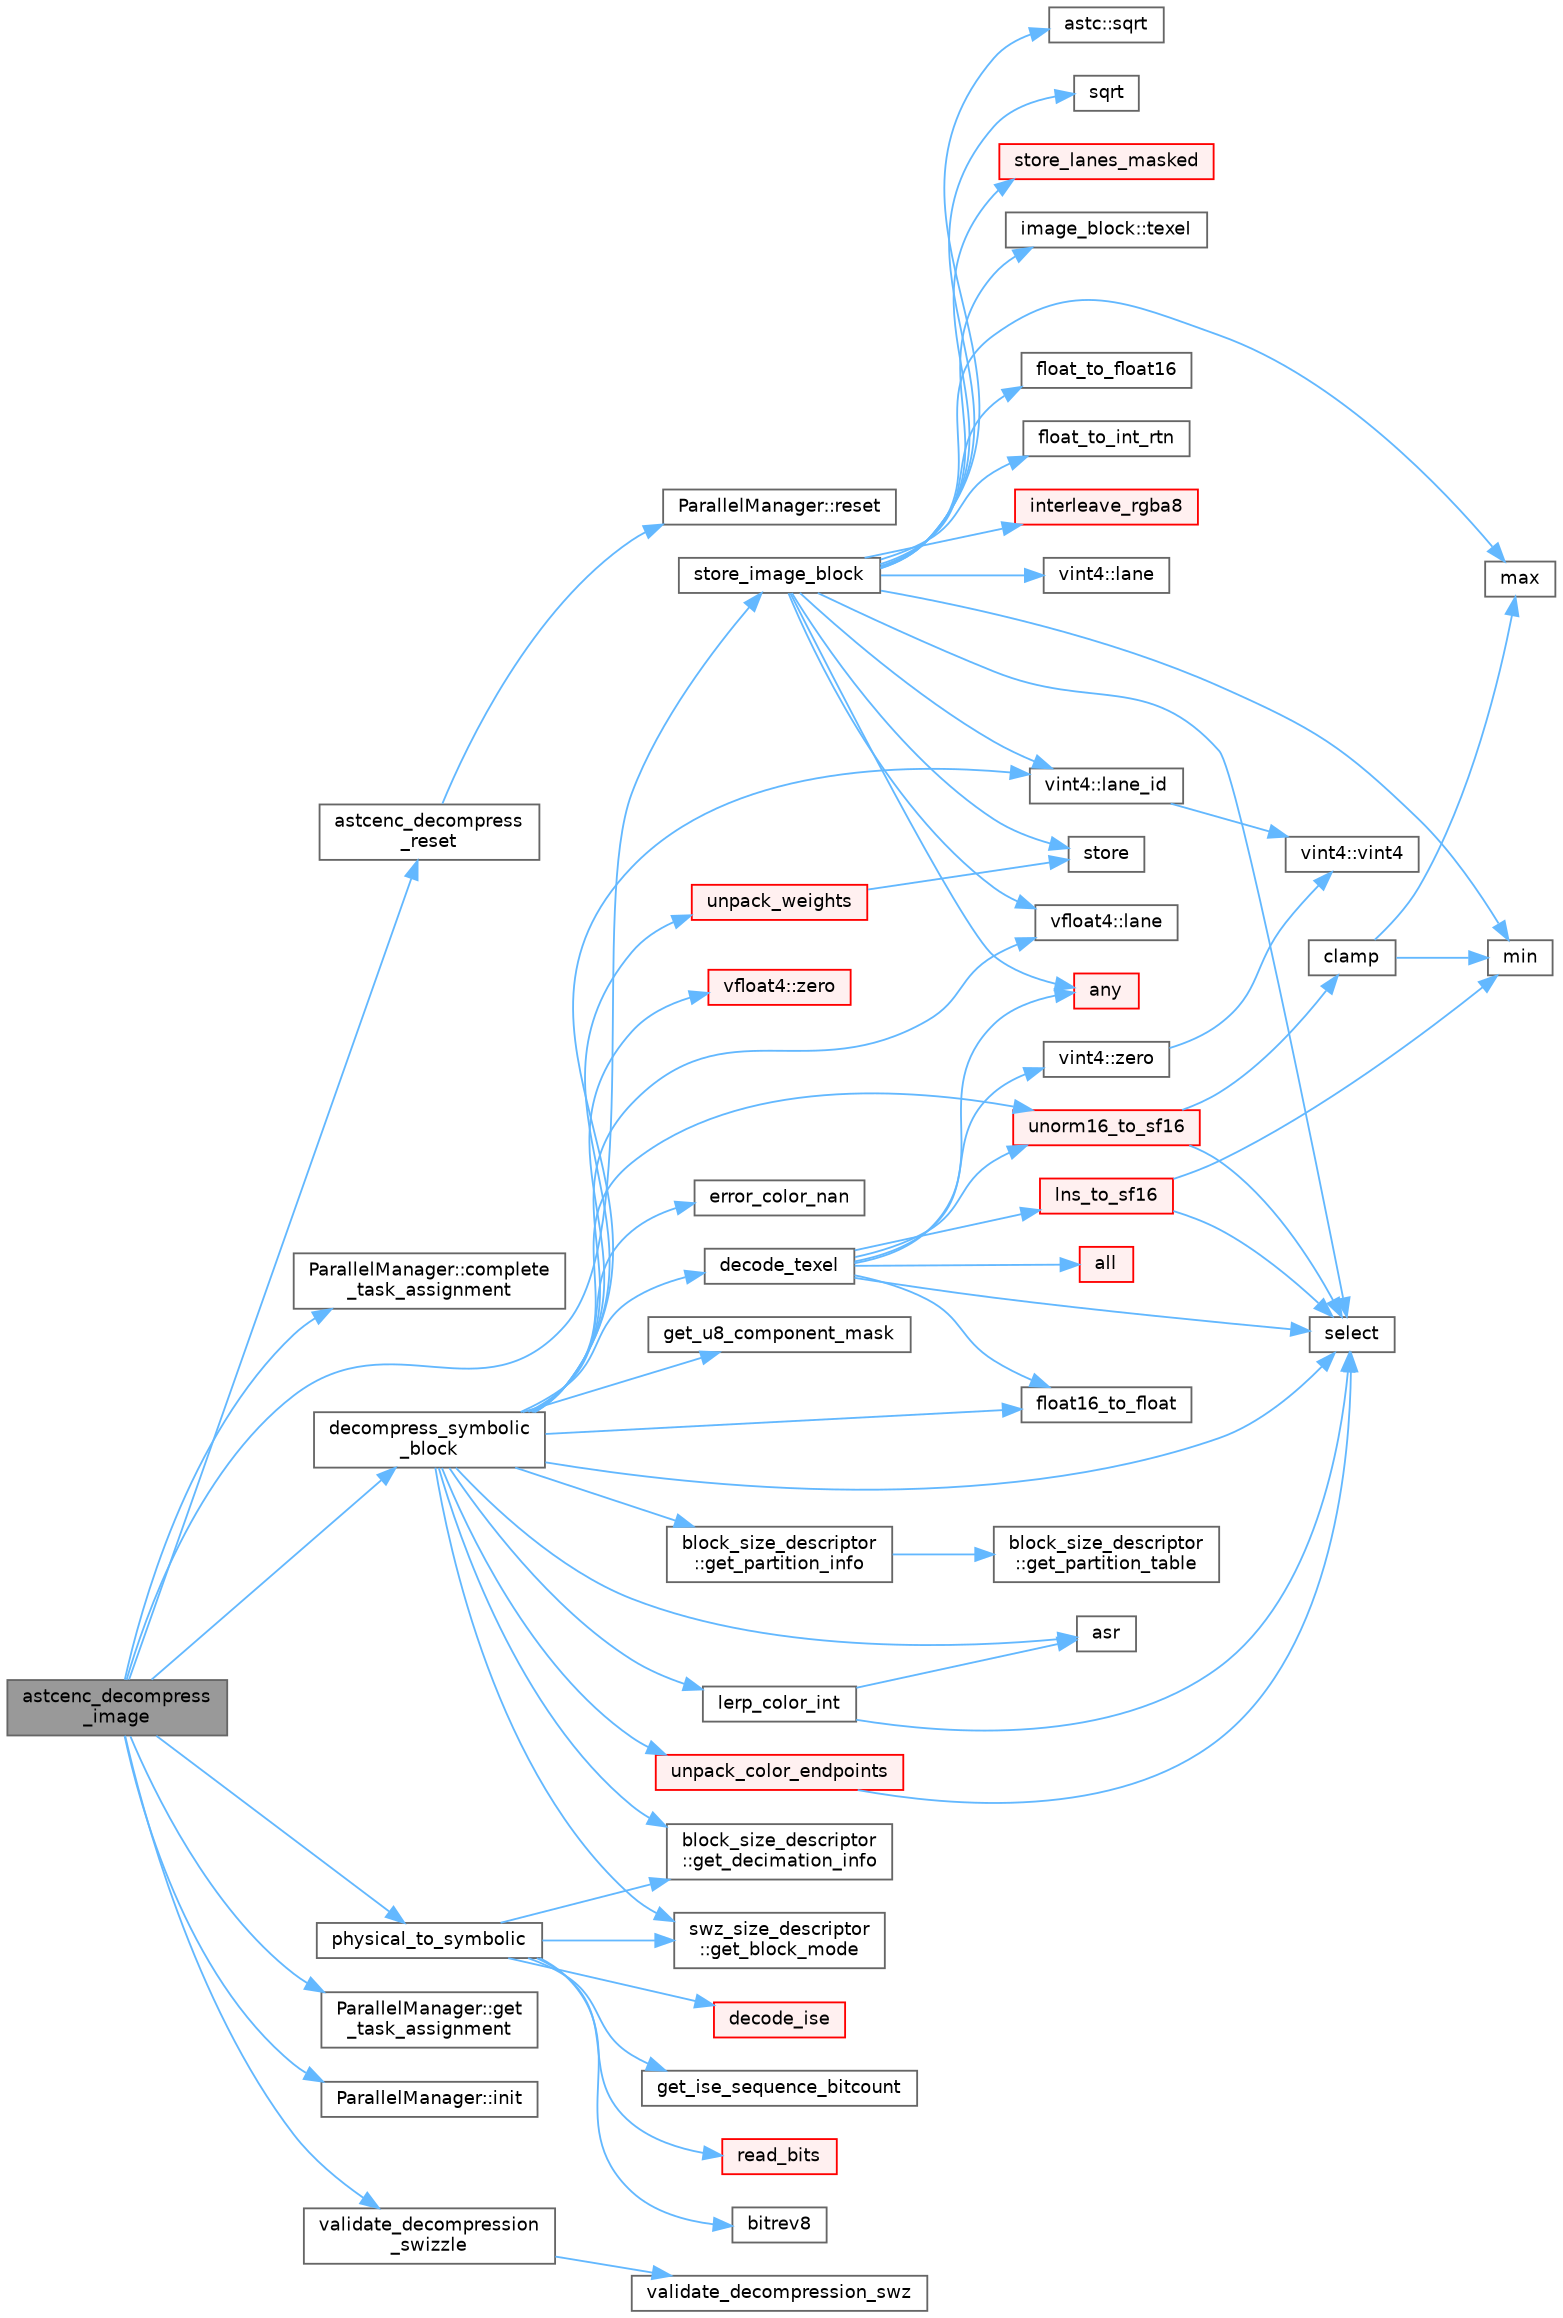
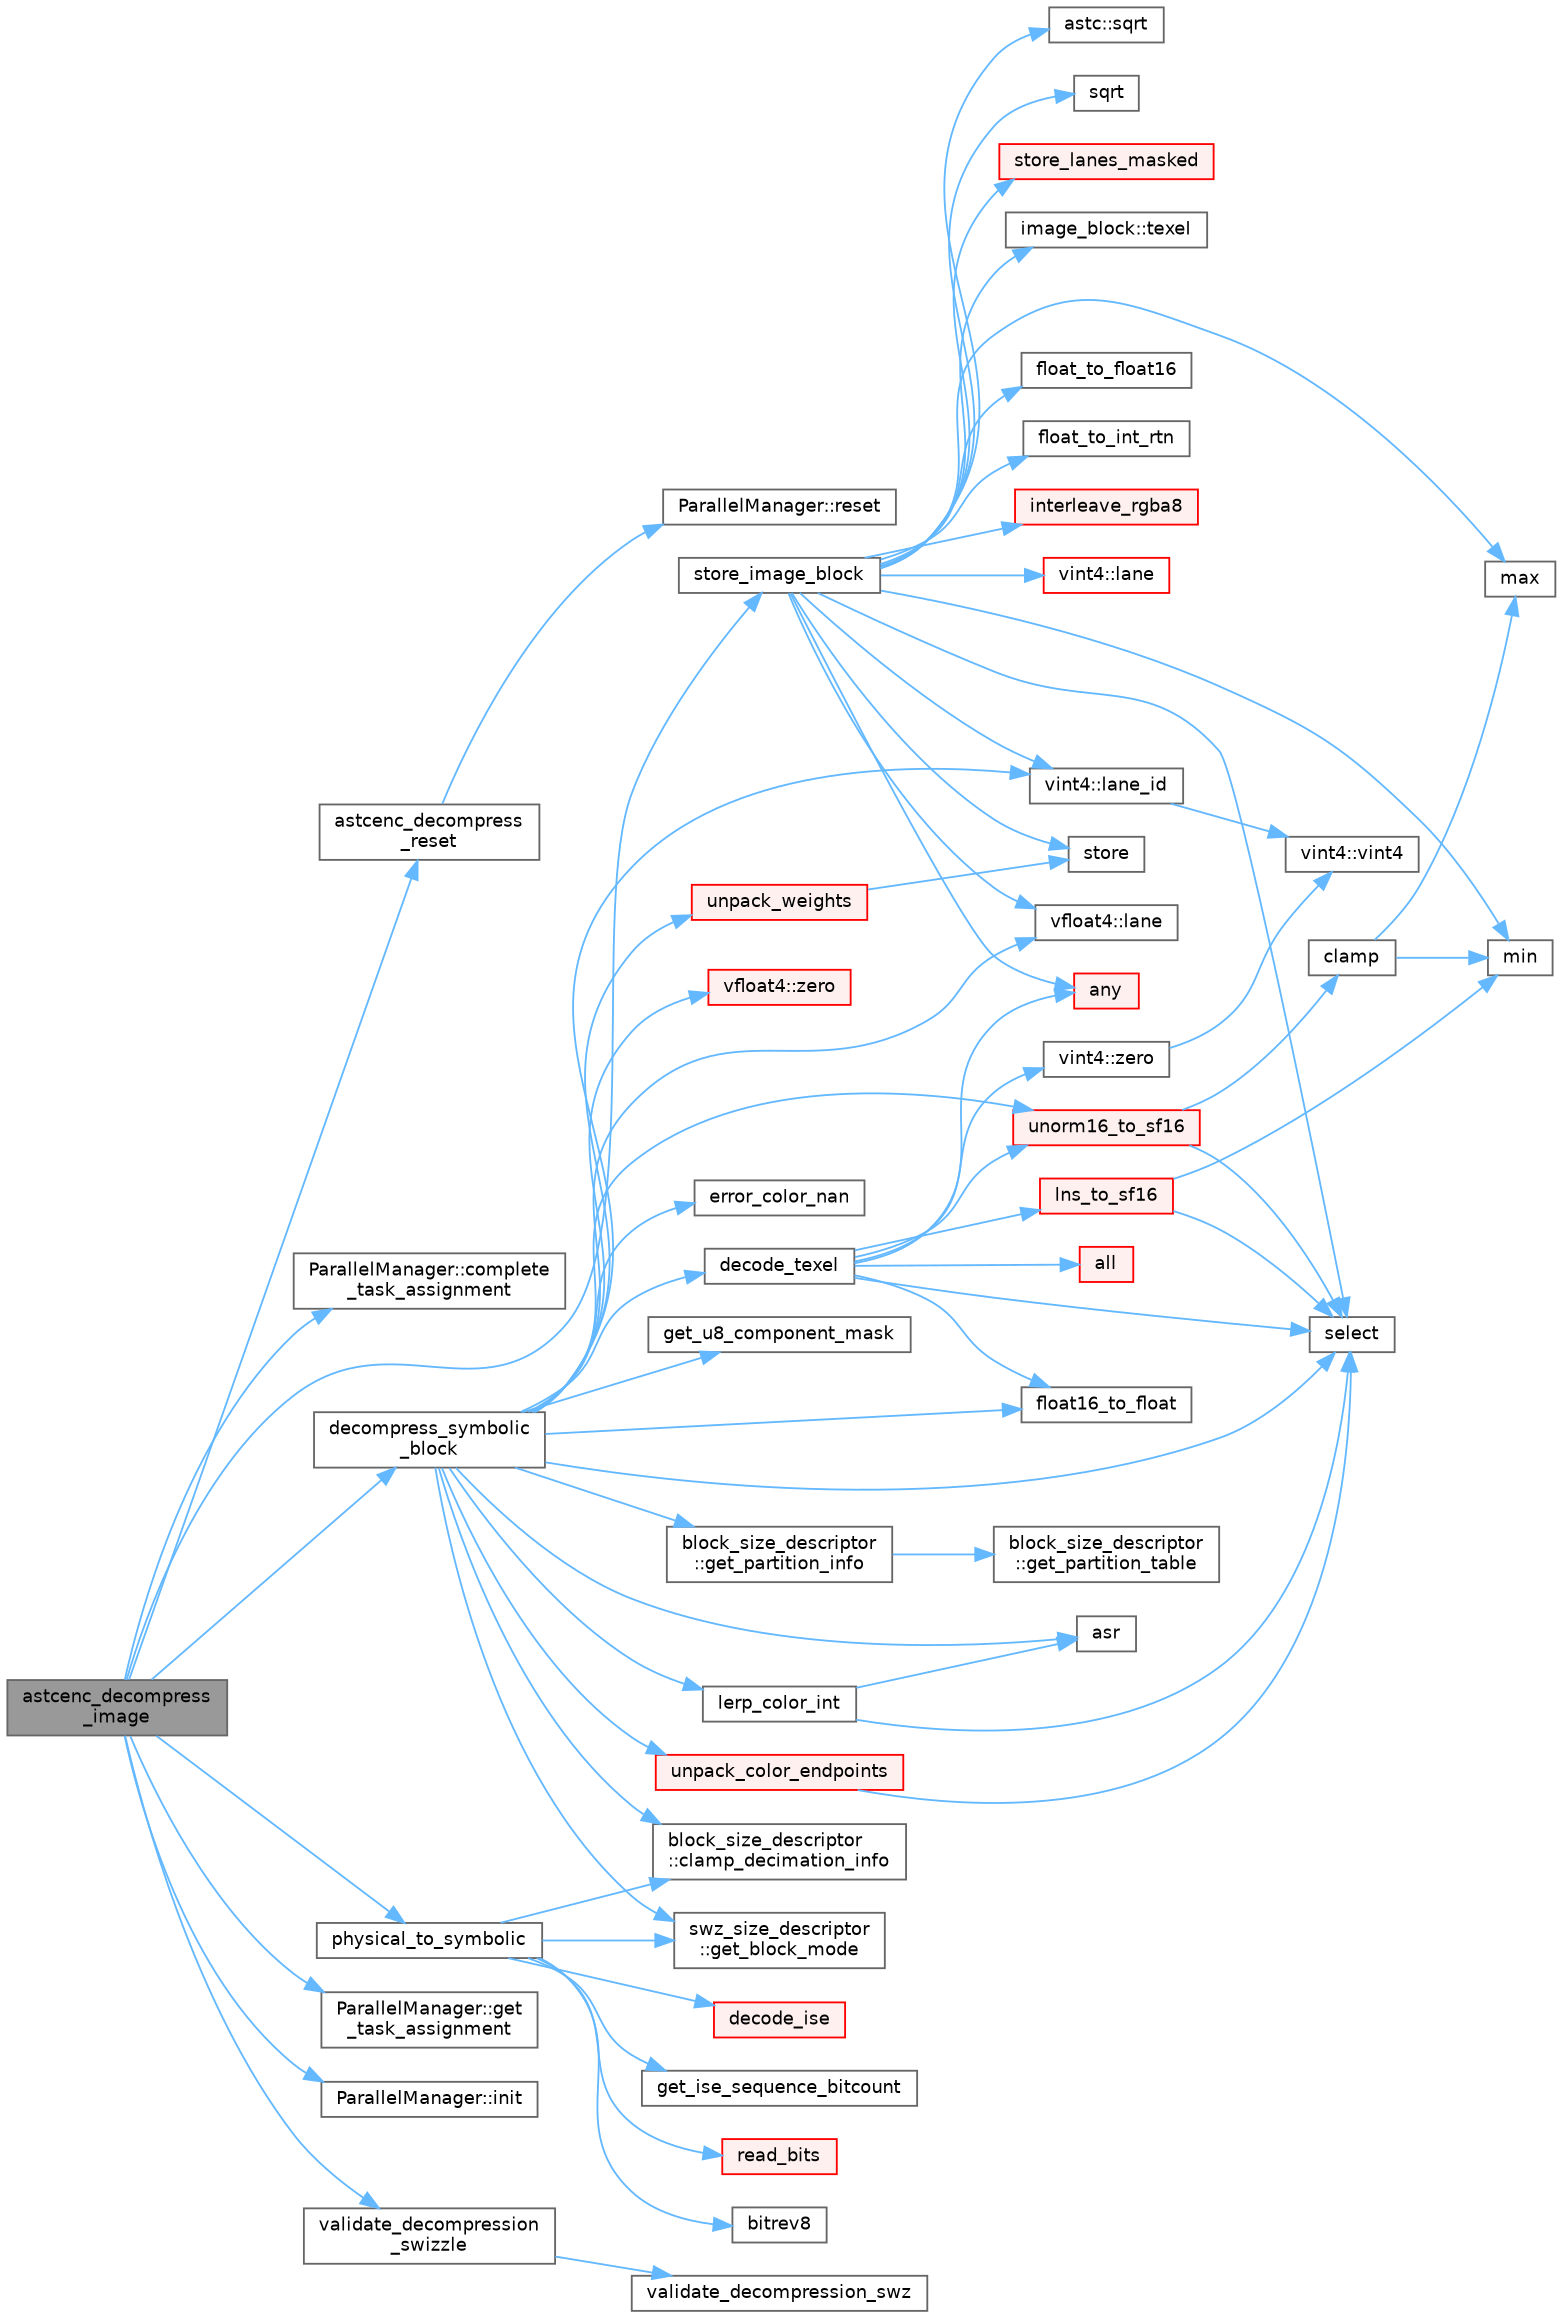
(1106, 575) -> (1106, 575)
(780, 1852) -> (780, 1852)
